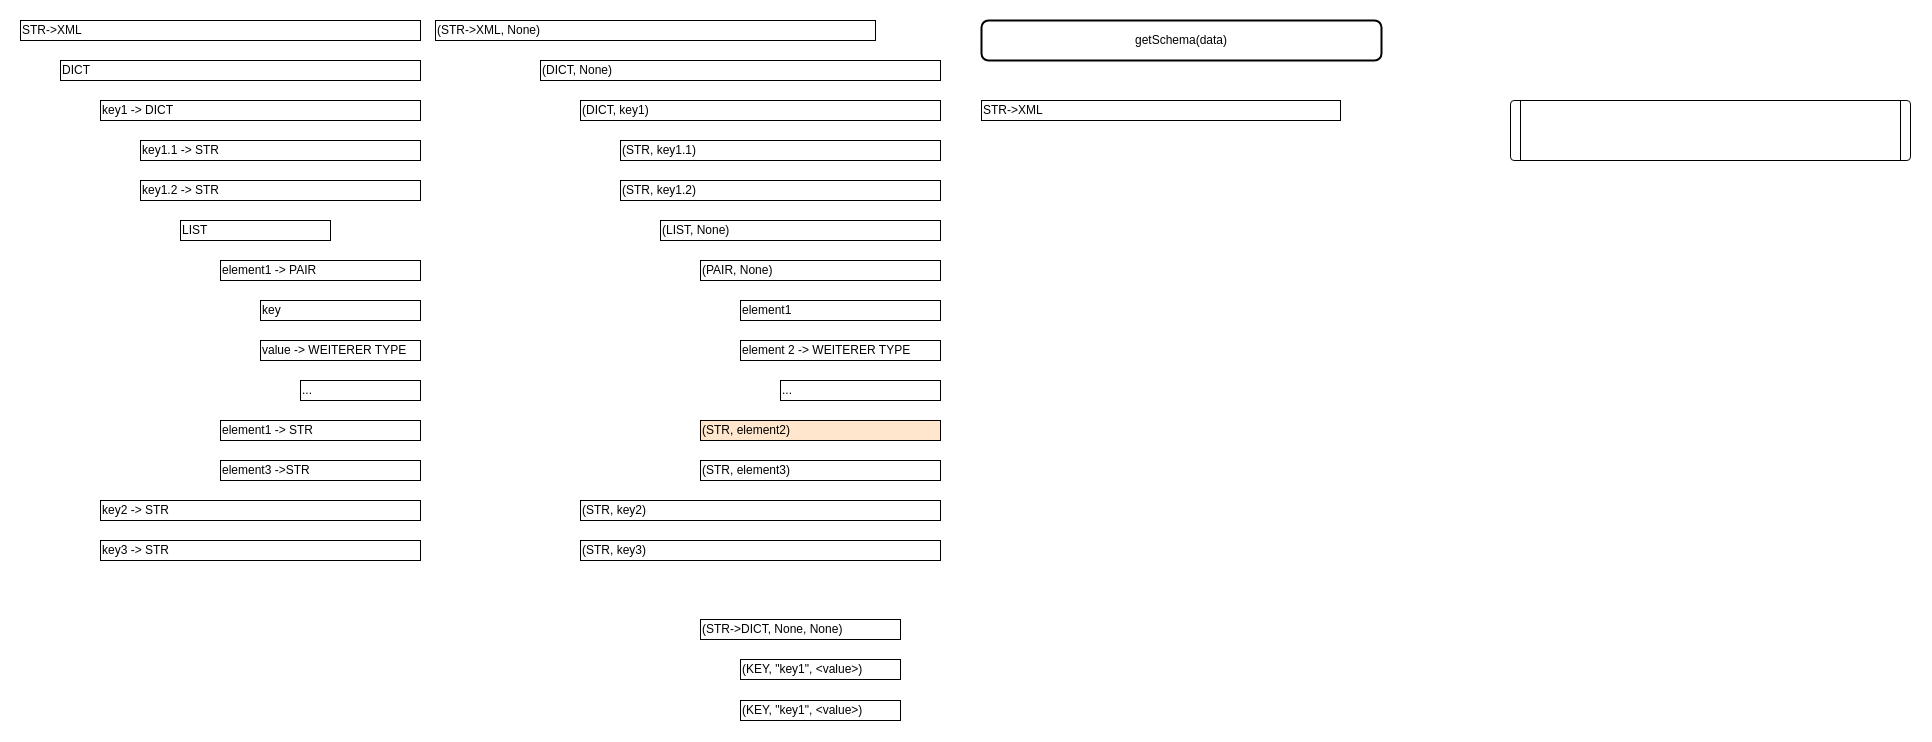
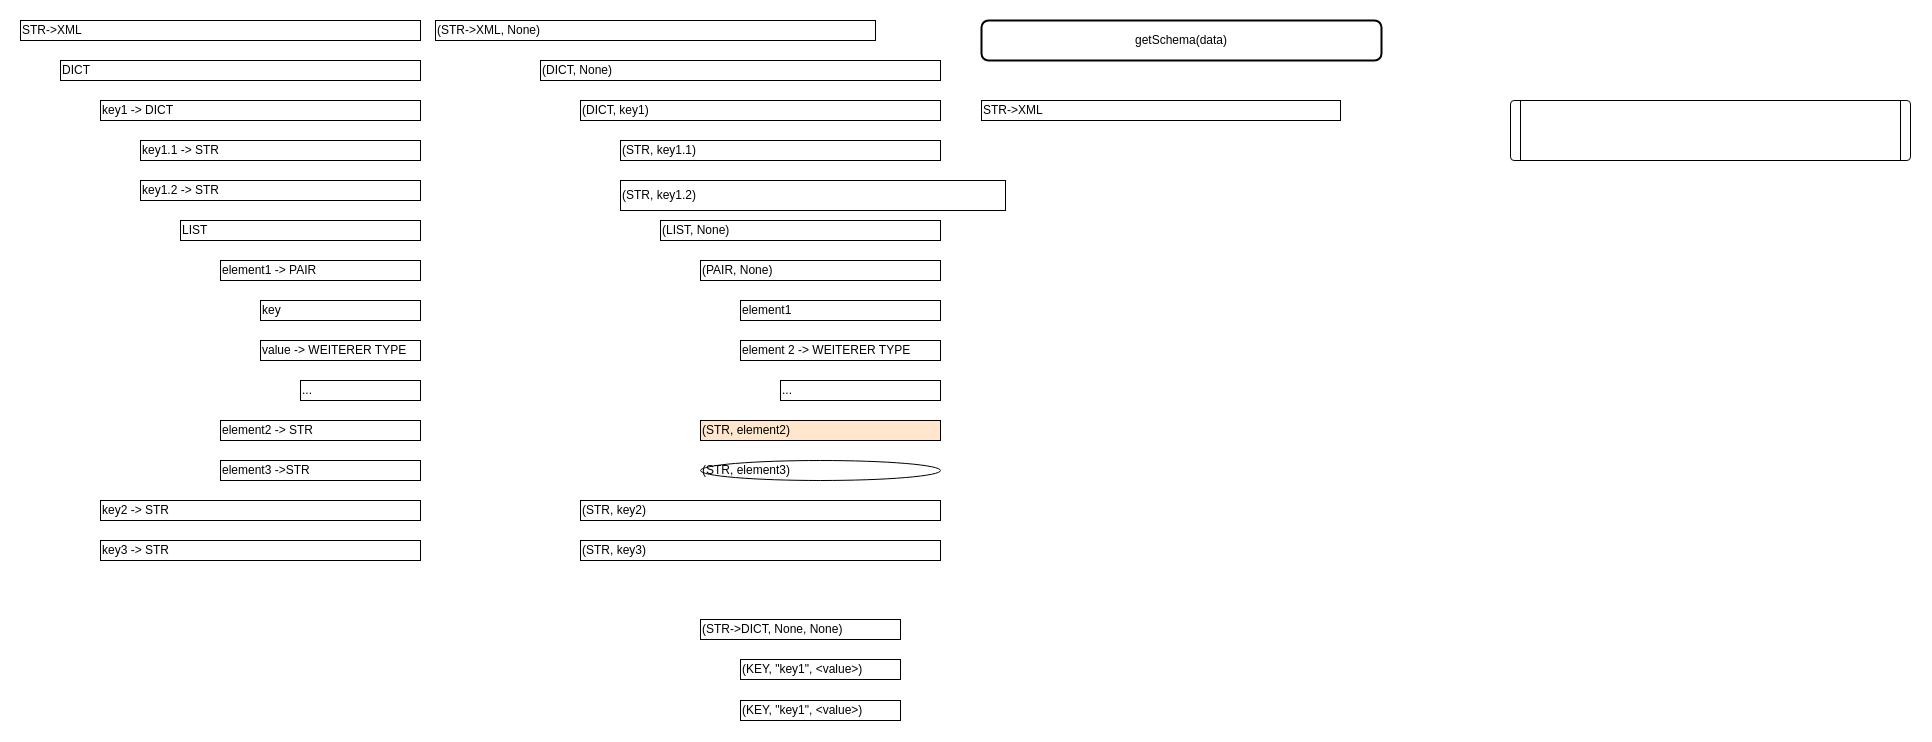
(781, 191) -> (813, 196)
(256, 231) -> (301, 231)
(268, 431) -> (268, 431)
(821, 471) -> (821, 471)
